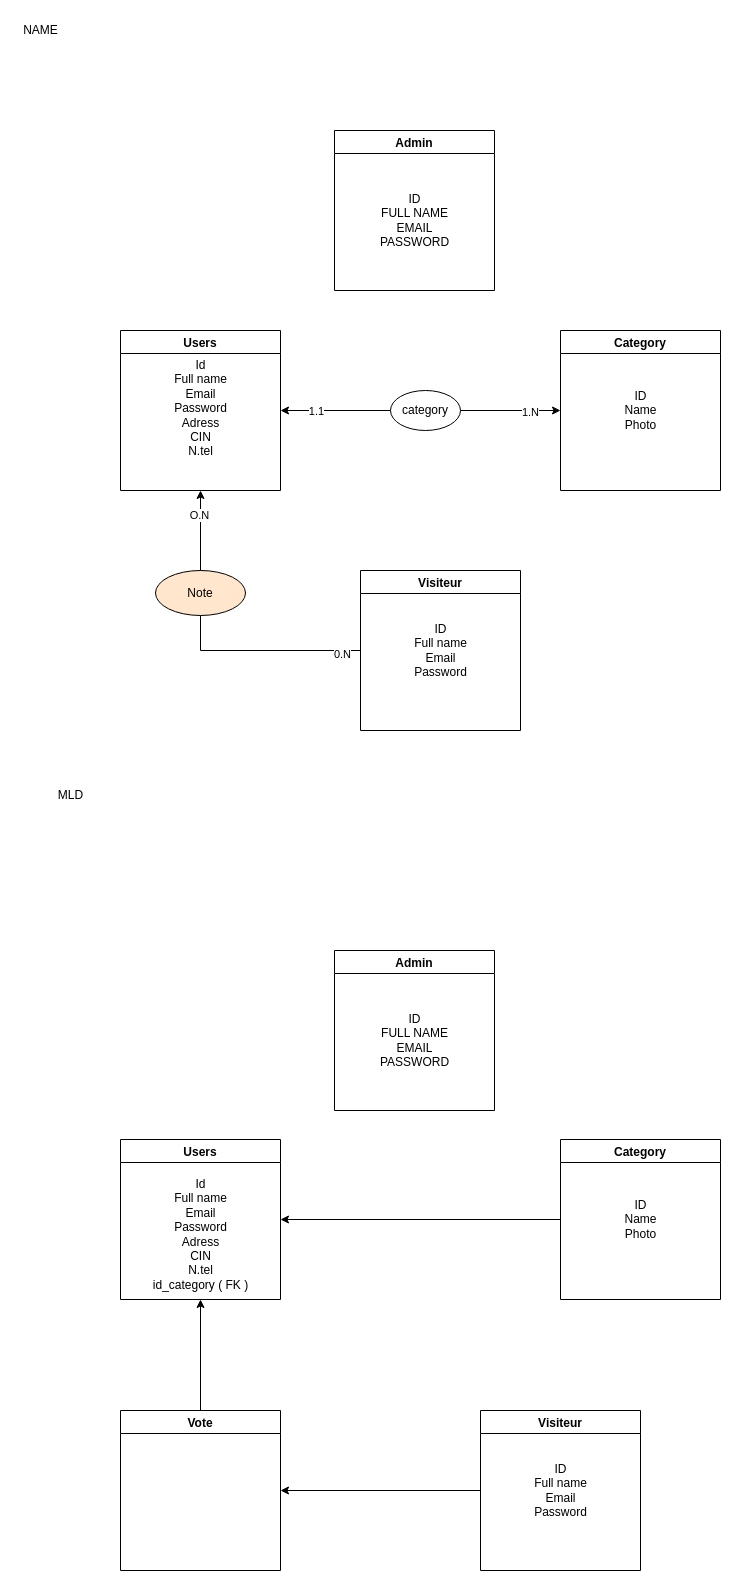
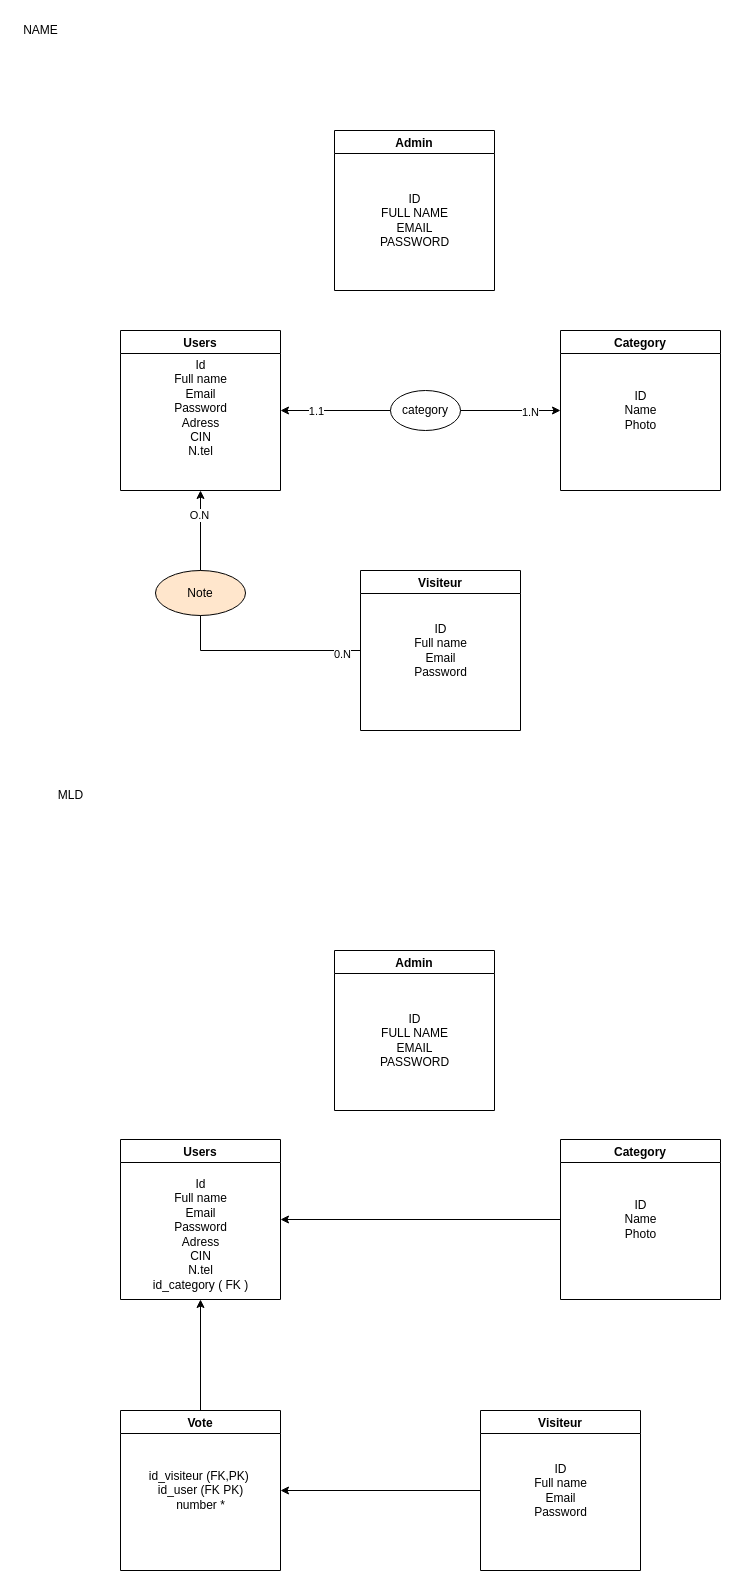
none -> (201, 1491)
